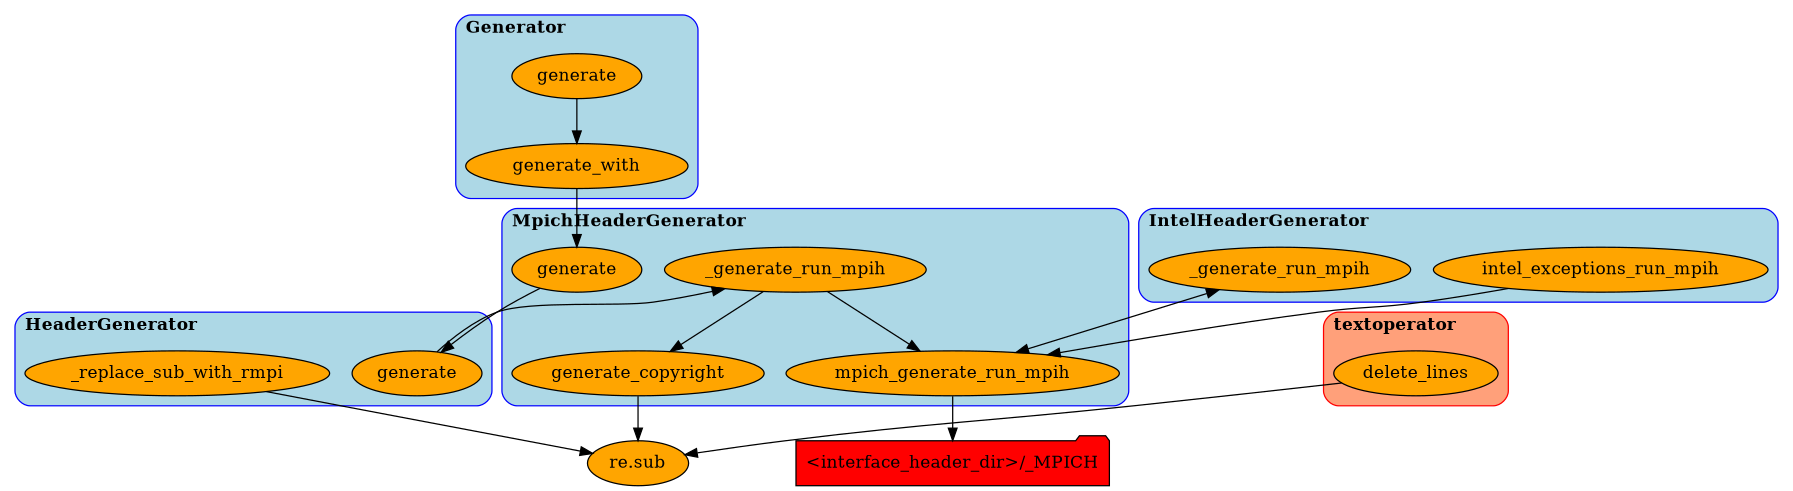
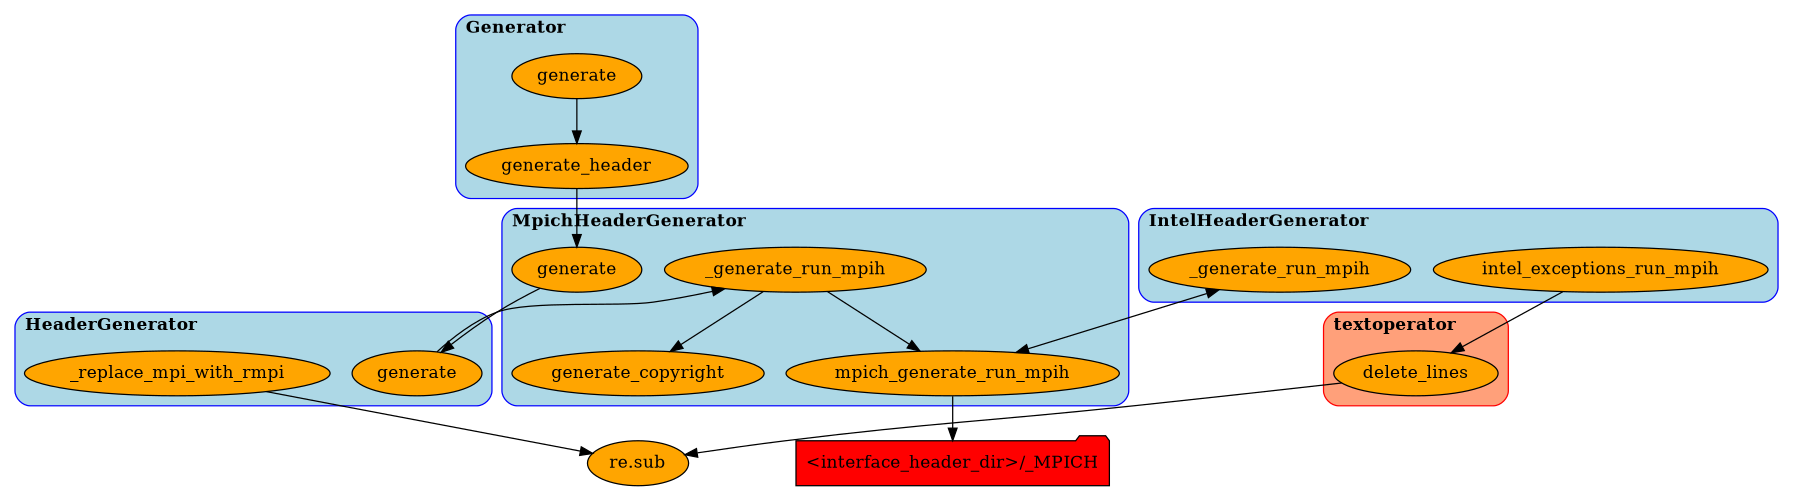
(577, 166) -> (577, 166)
(1284, 317) -> (1518, 316)
(177, 373) -> (177, 373)
(638, 414) -> none
